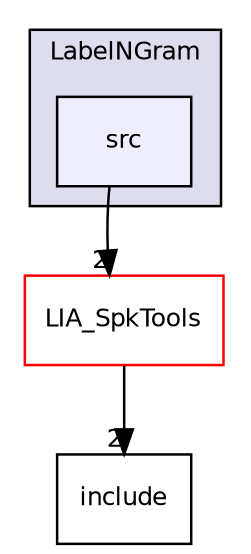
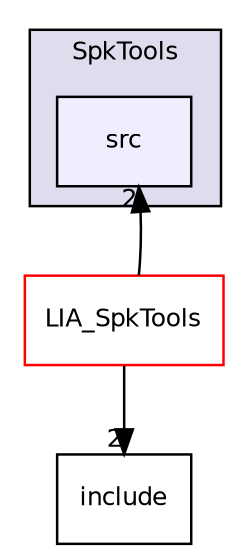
(125, 53) -> (125, 53)
(108, 222) -> (141, 244)
